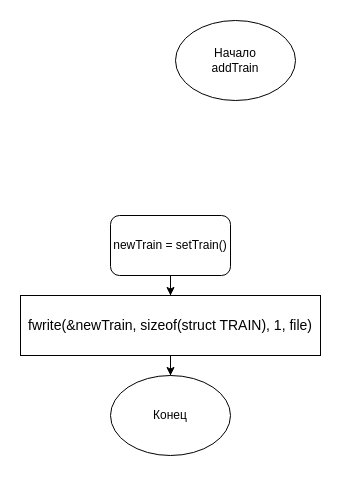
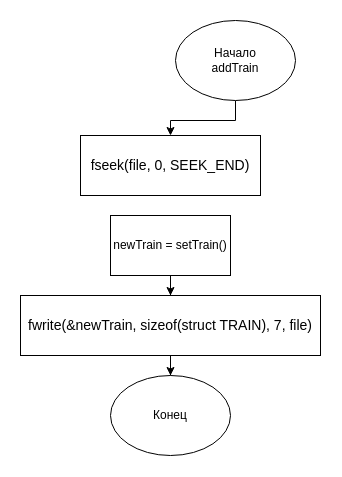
none -> (210, 121)
none -> (171, 166)
(171, 246) -> (171, 246)
(171, 326) -> (171, 326)
